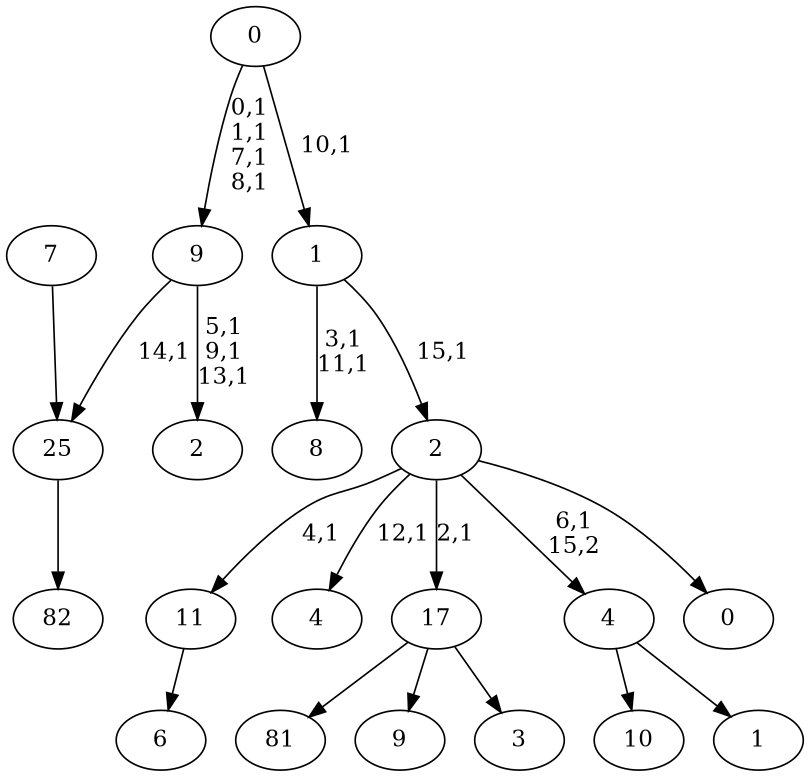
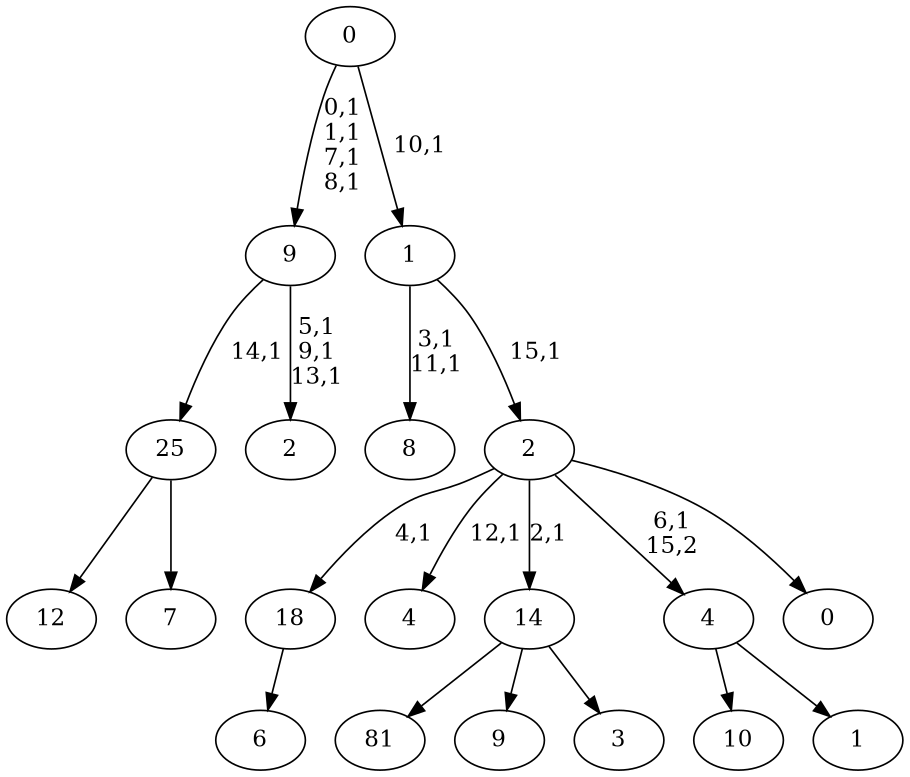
(54, 344) -> (171, 526)
(58, 619) -> (51, 619)
(191, 619) -> (290, 619)
(437, 619) -> (529, 619)
